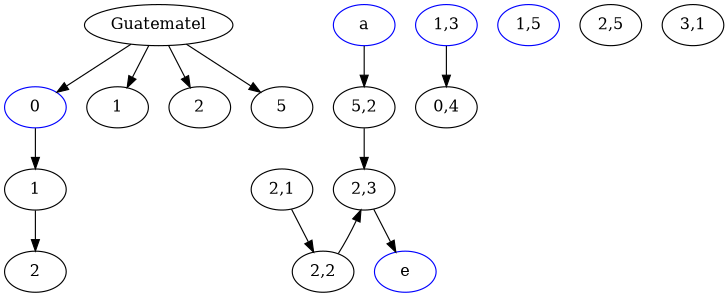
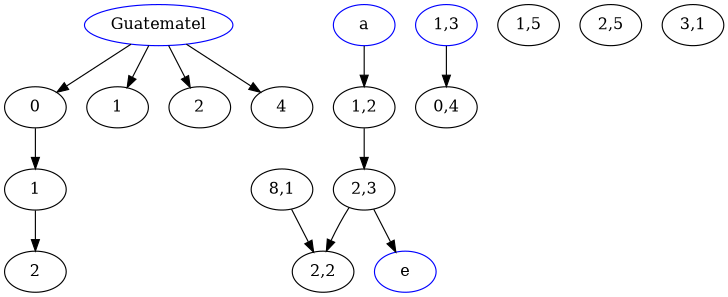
(159, 25) -> (159, 25)
(529, 25) -> (529, 25)
(35, 107) -> (35, 107)
(282, 107) -> (282, 107)
(364, 107) -> (364, 107)
(282, 190) -> (282, 190)
(348, 237) -> (340, 224)
